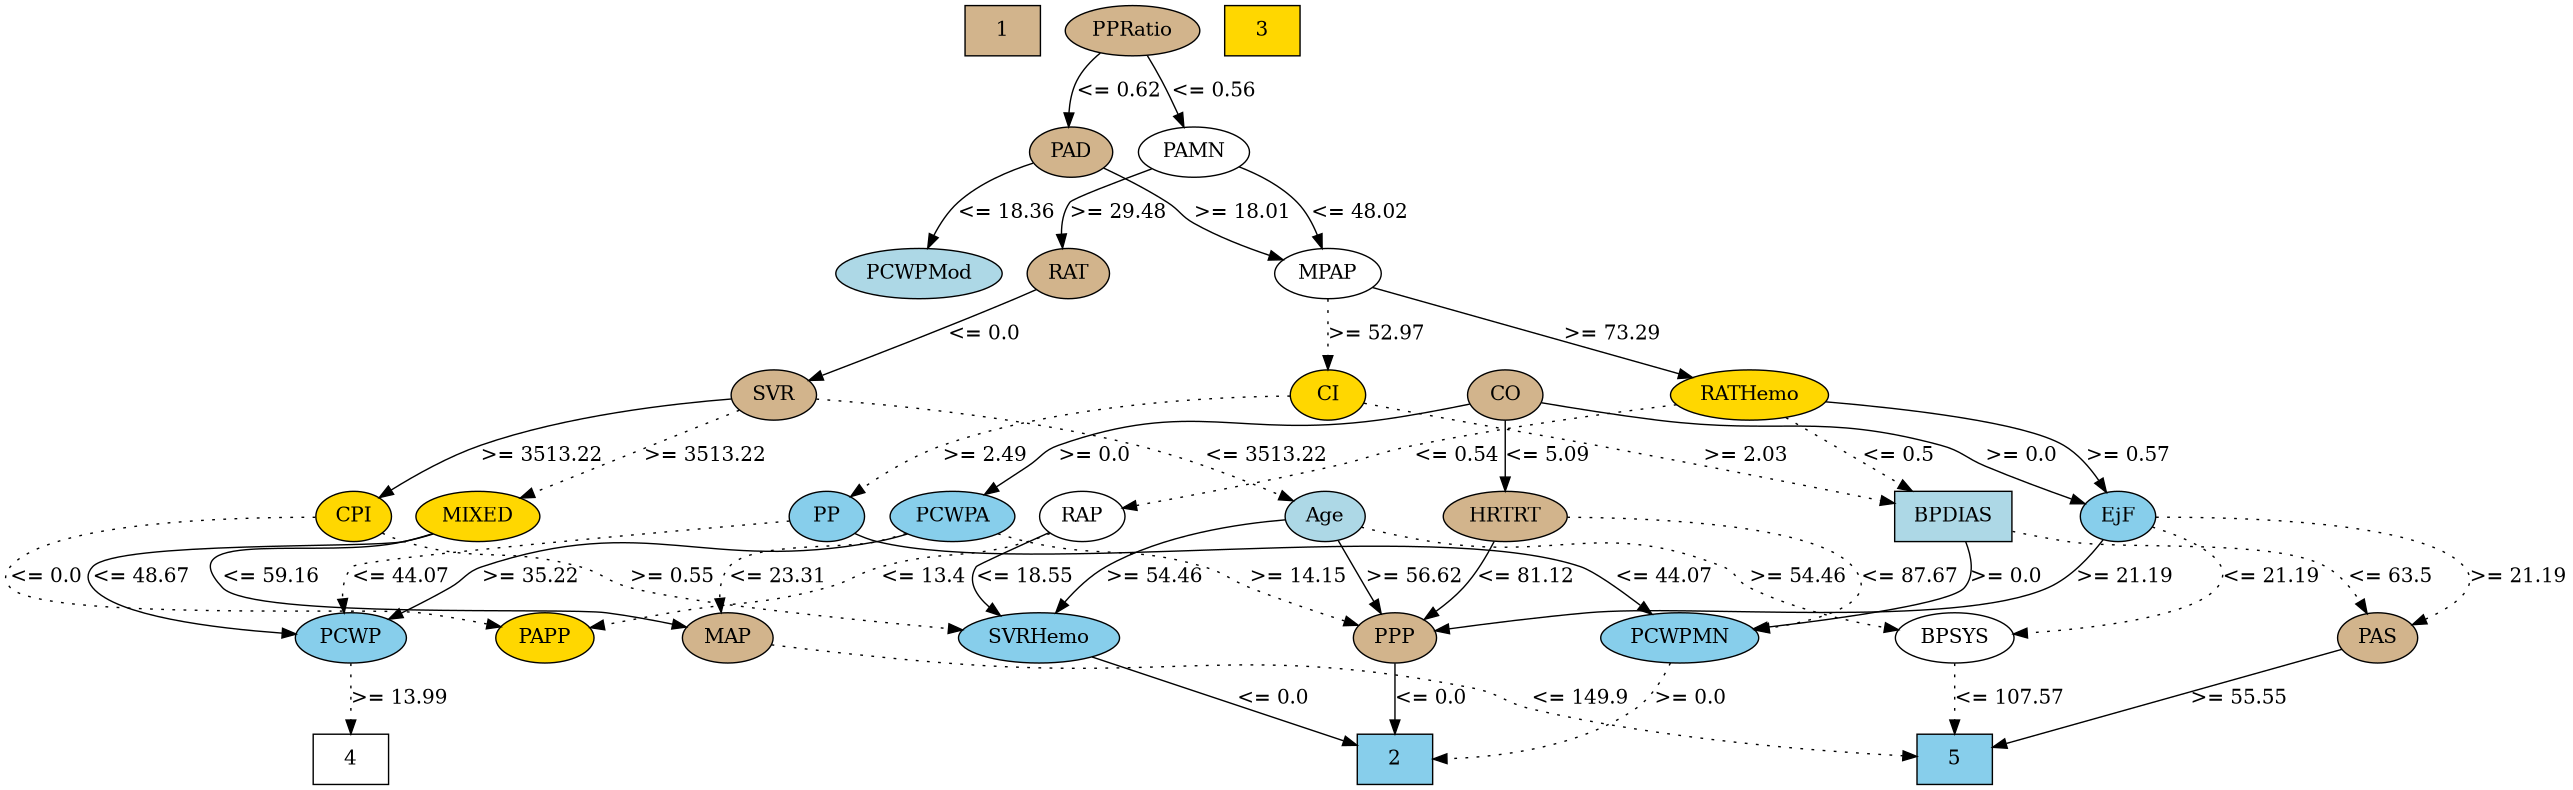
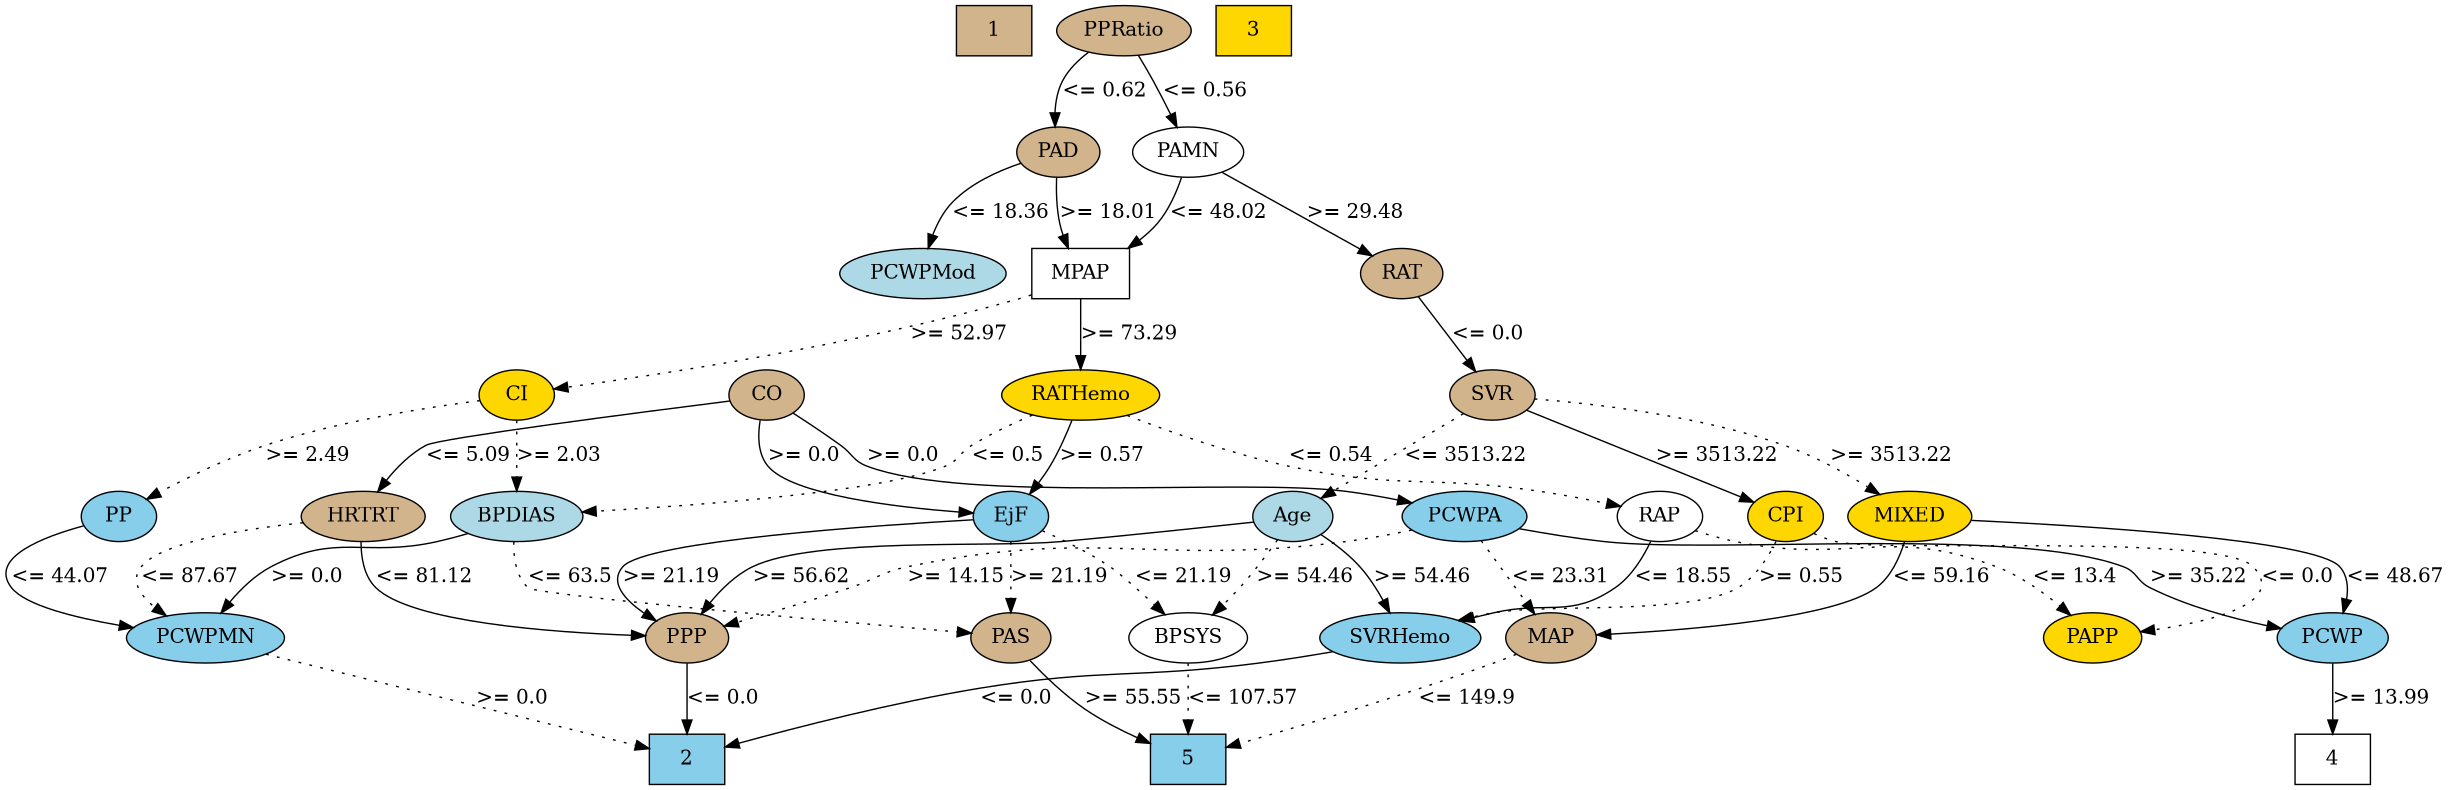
(1328, 274) -> (1081, 274)
(1953, 516) -> (517, 516)
(530, 545) -> none
(351, 692) -> (2333, 692)
